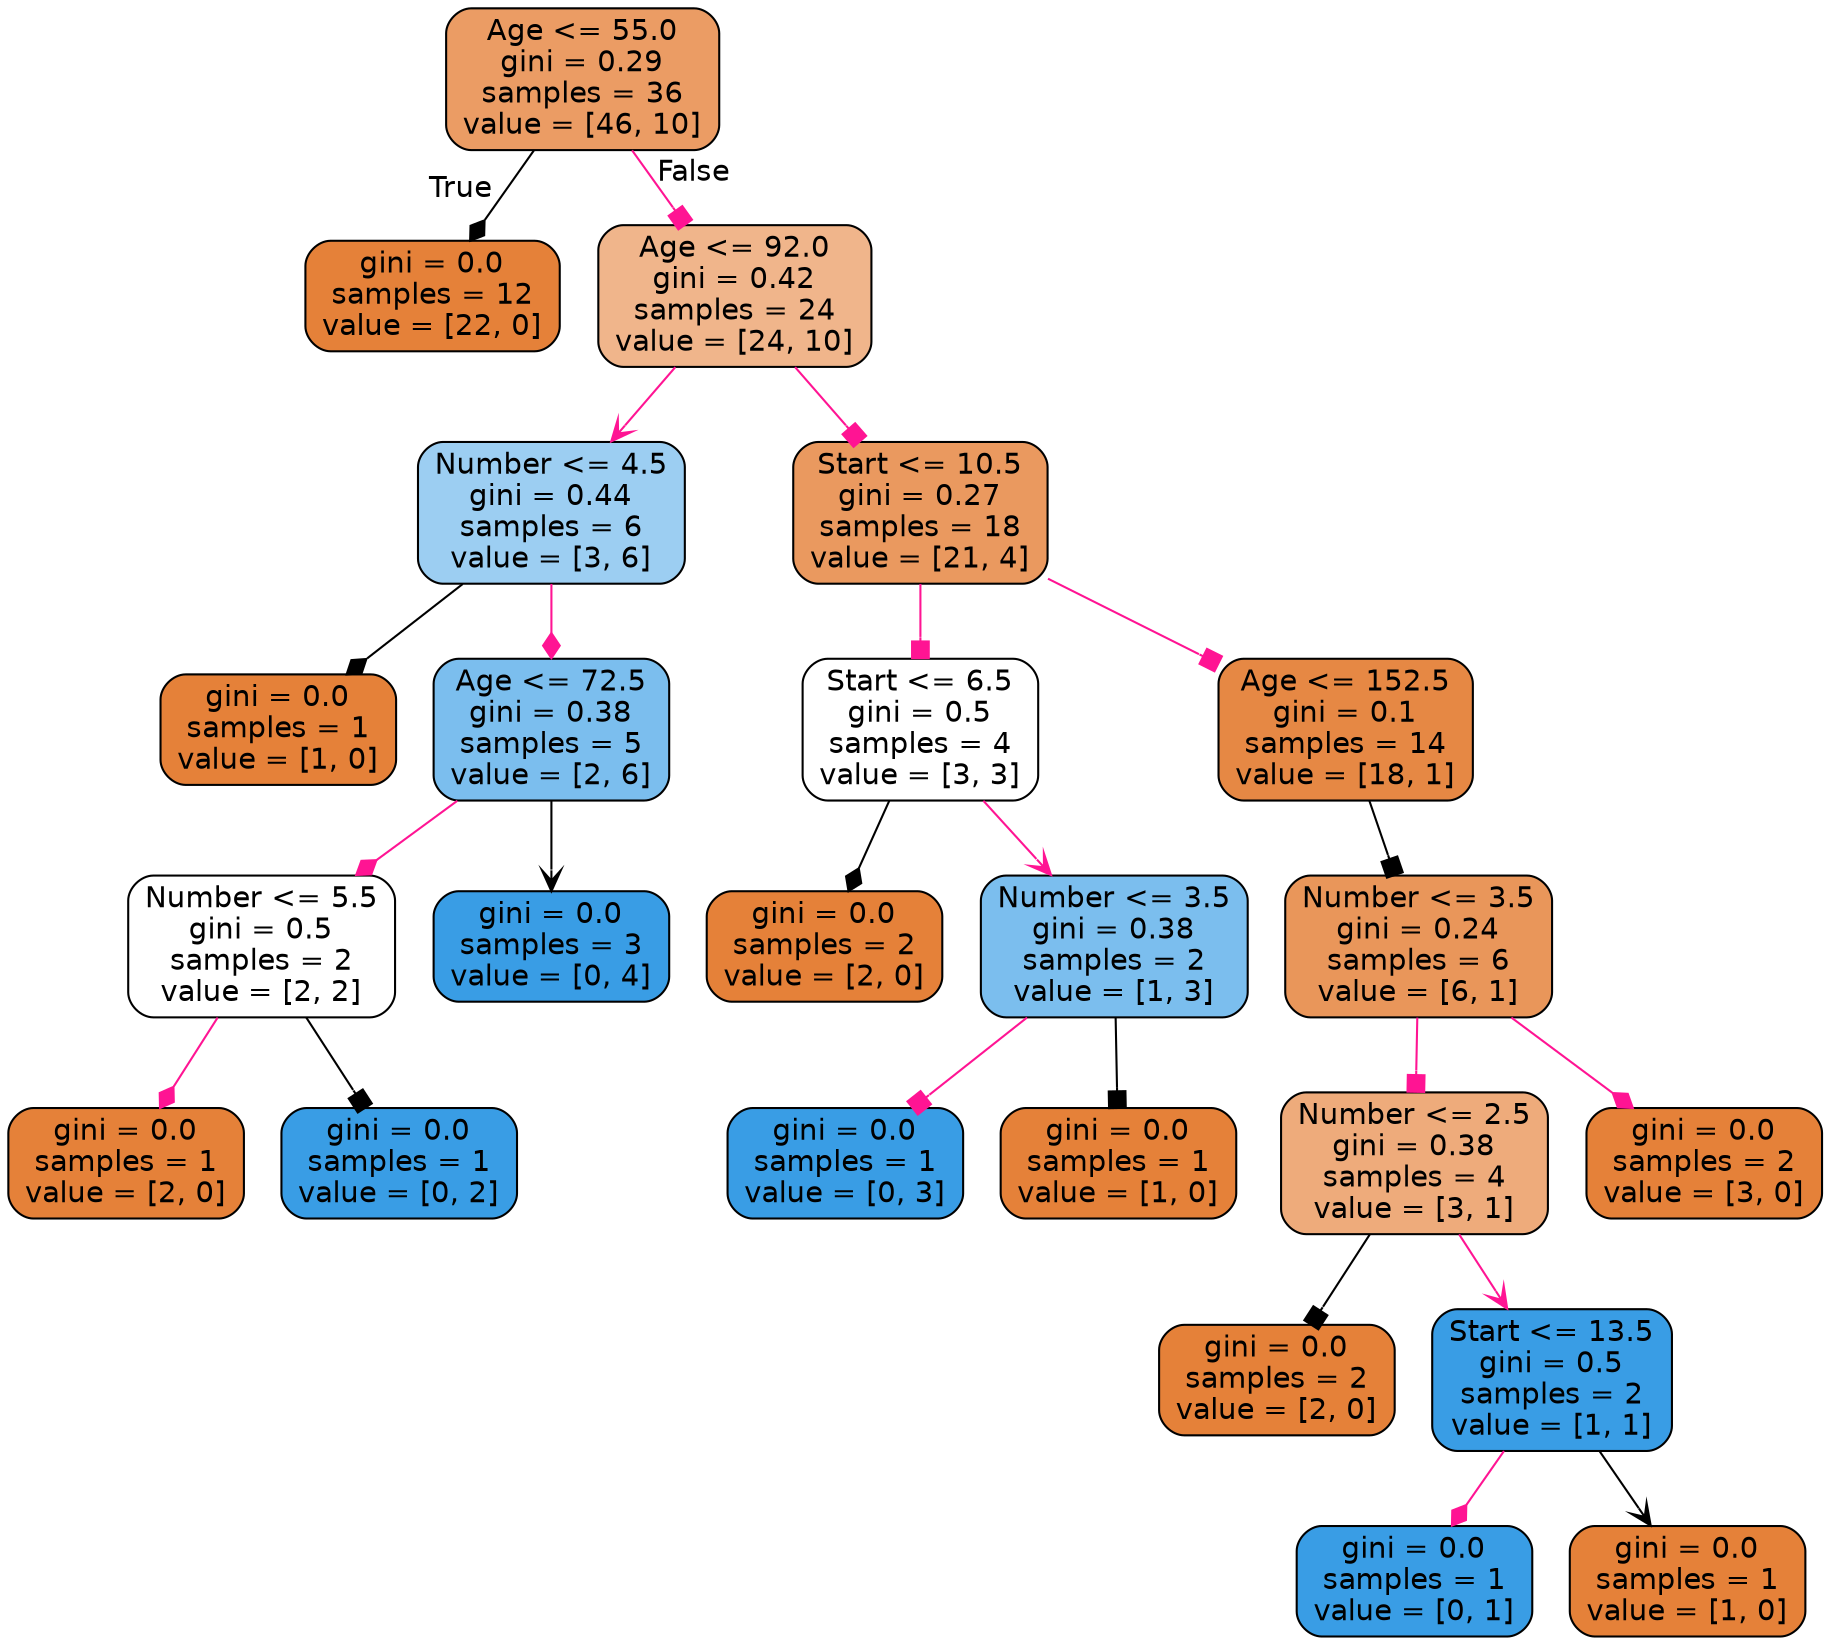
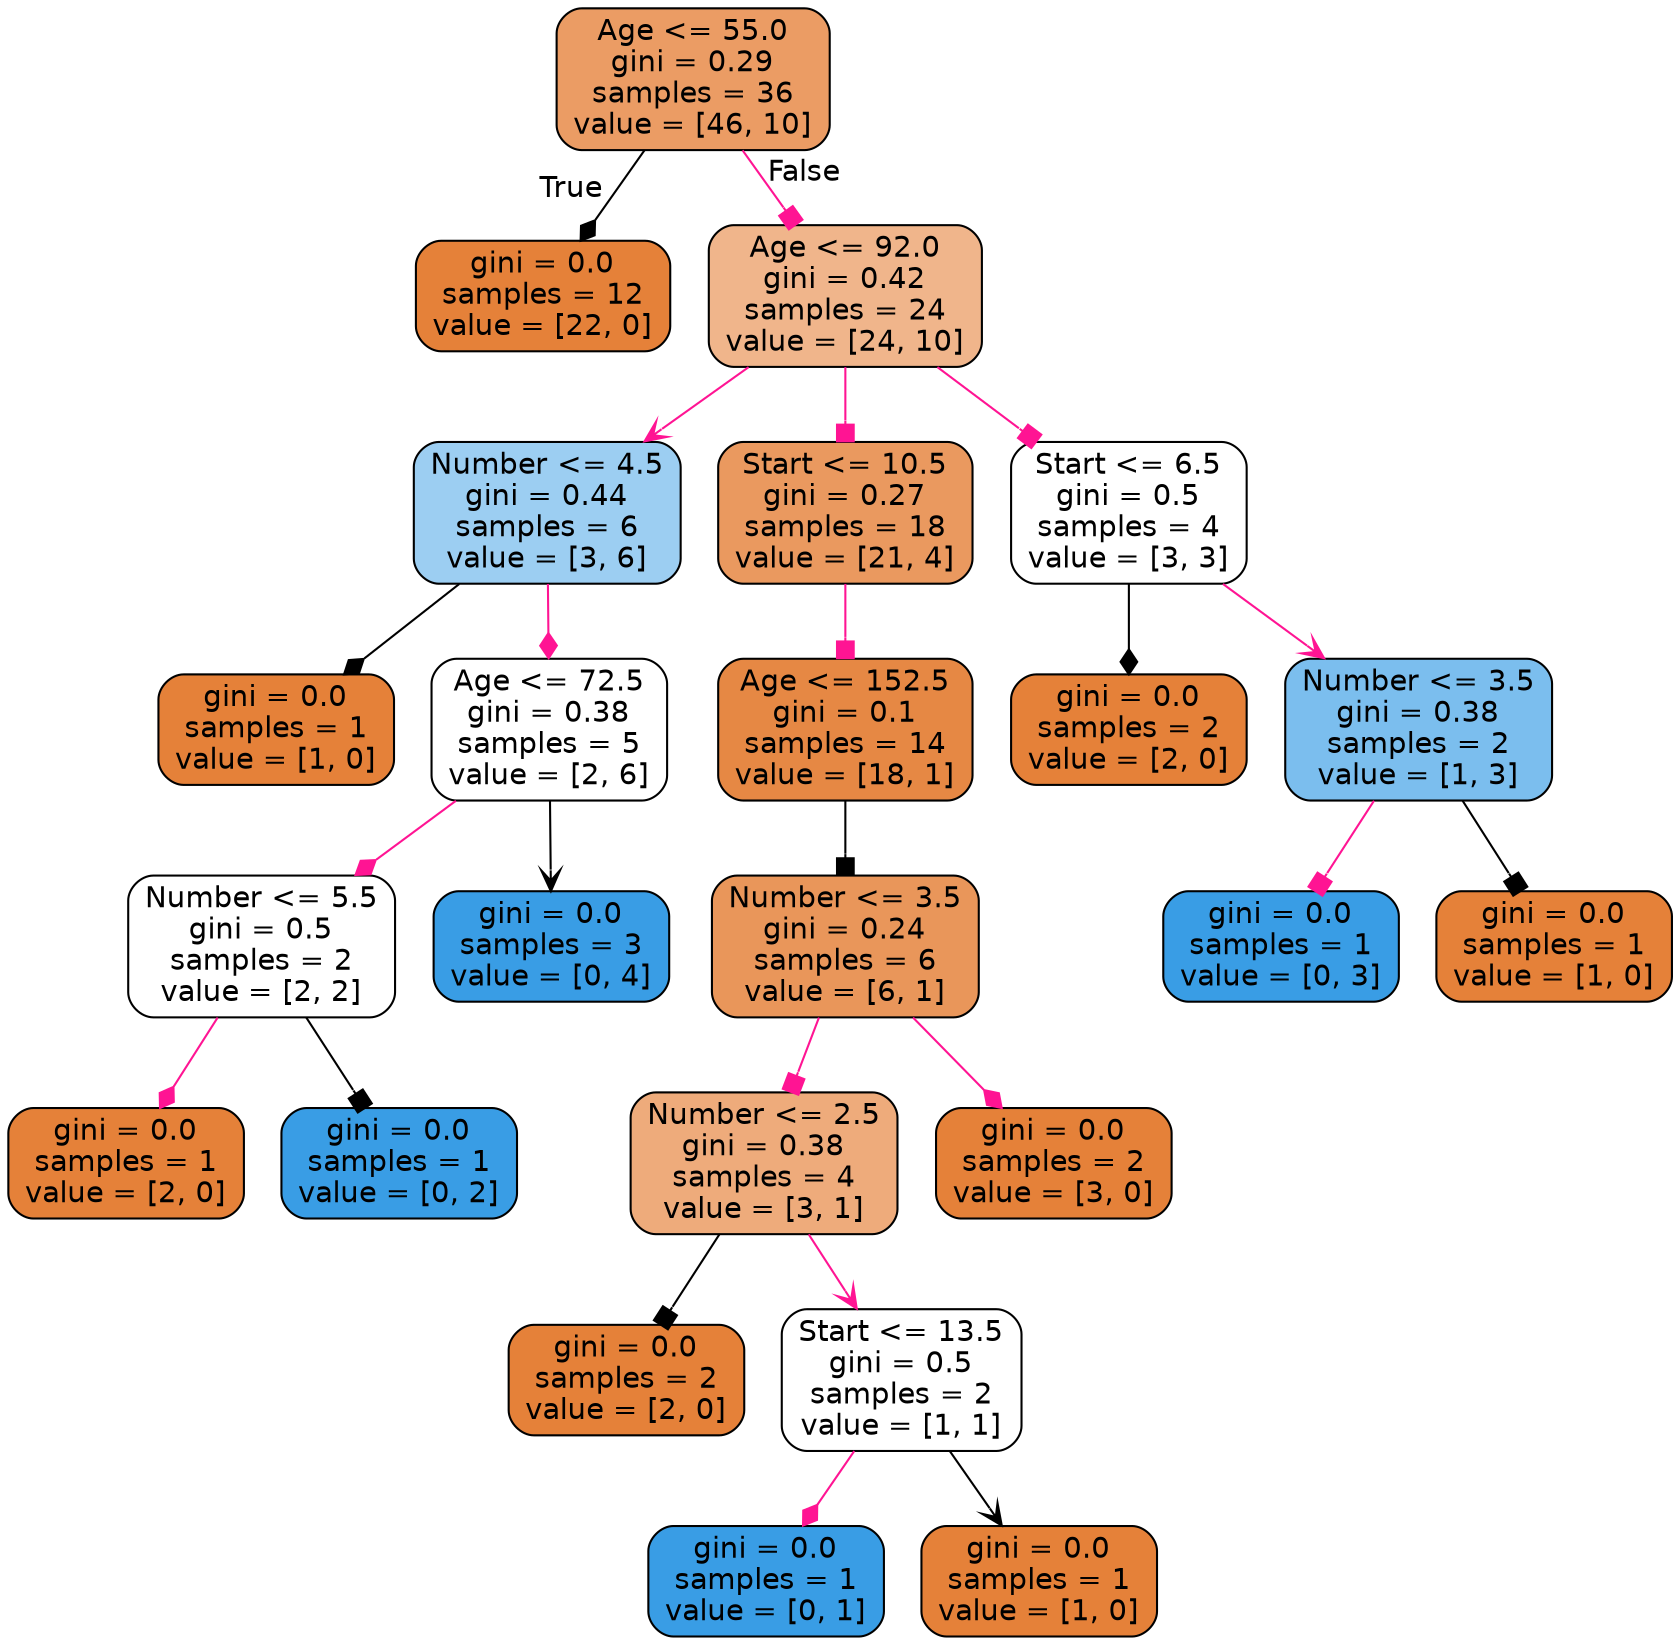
(920, 610) -> (978, 398)
(551, 730) -> (549, 730)
(1552, 1380) -> (902, 1380)
